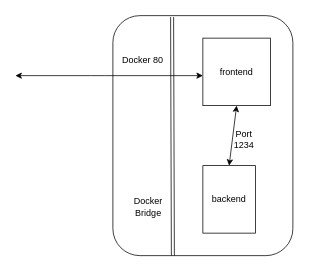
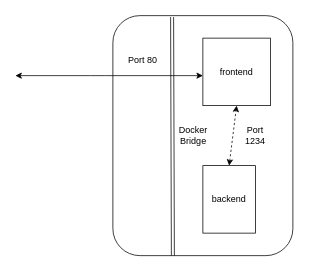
(143, 60) -> (143, 60)
(233, 134) -> (233, 134)
(244, 139) -> (255, 135)
(149, 207) -> (194, 135)
